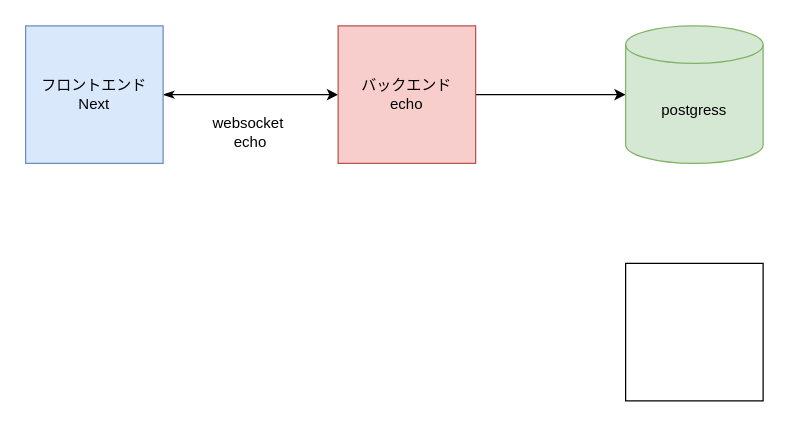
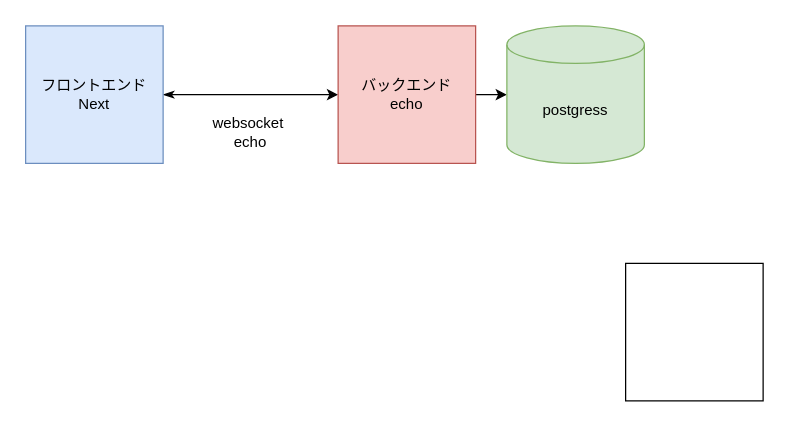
(694, 94) -> (576, 94)
